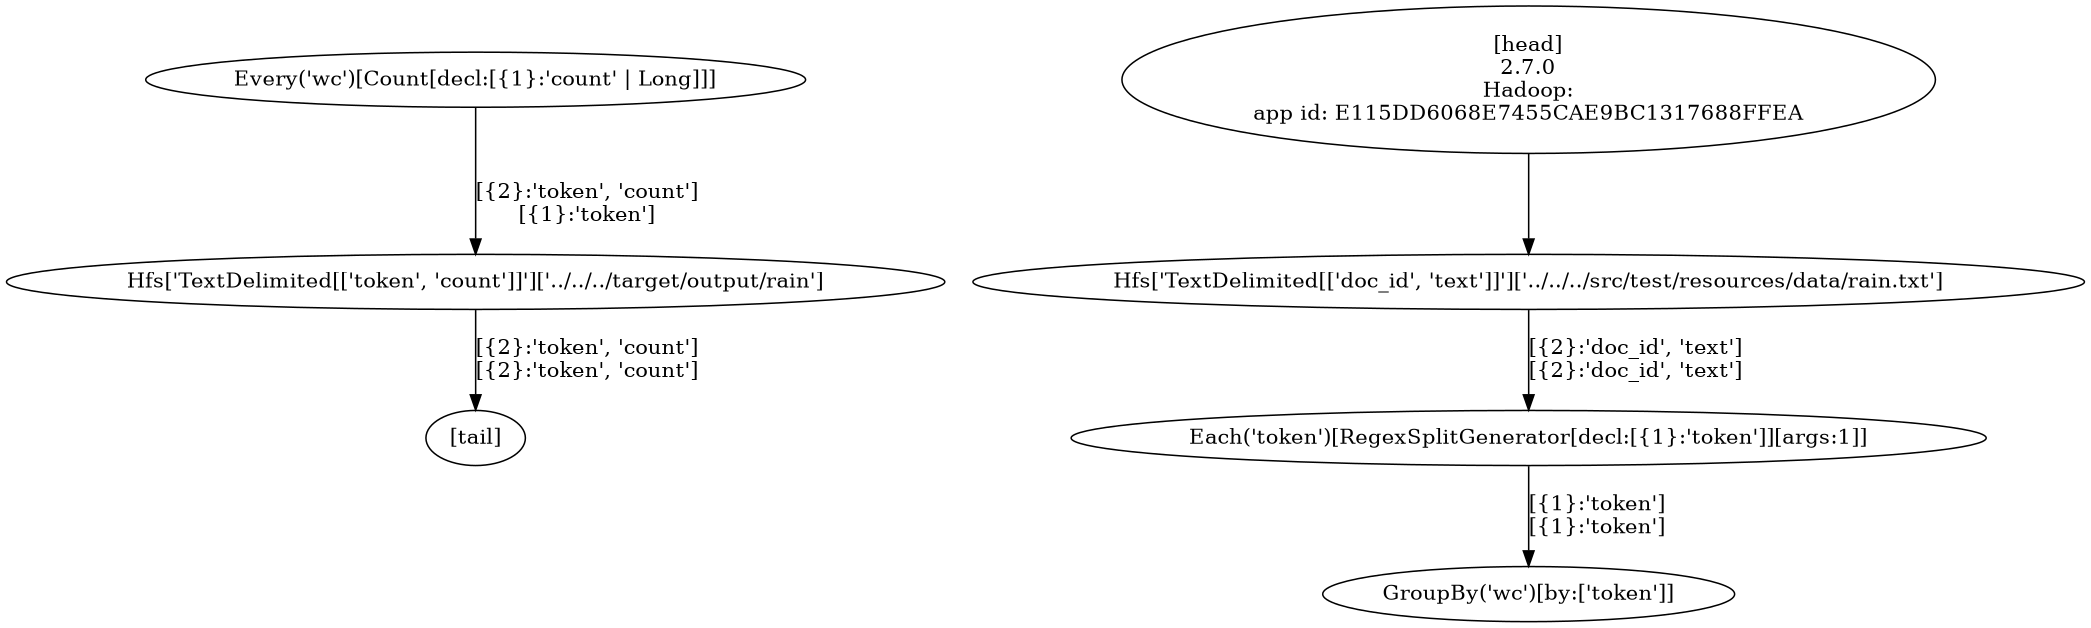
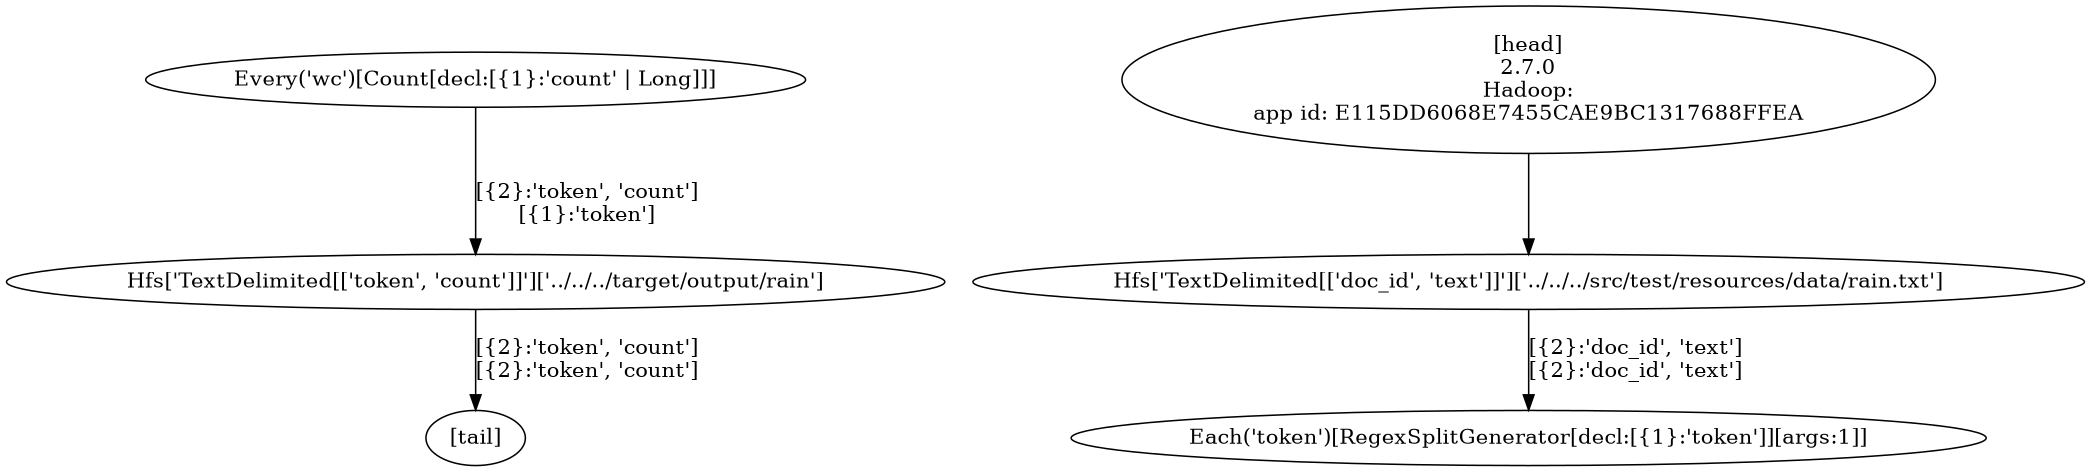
(1529, 594) -> none
